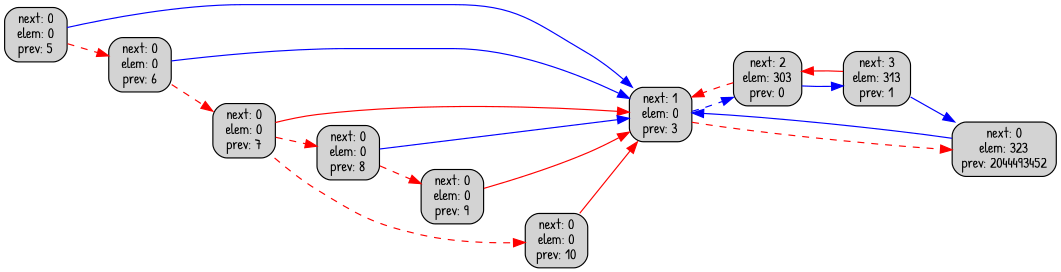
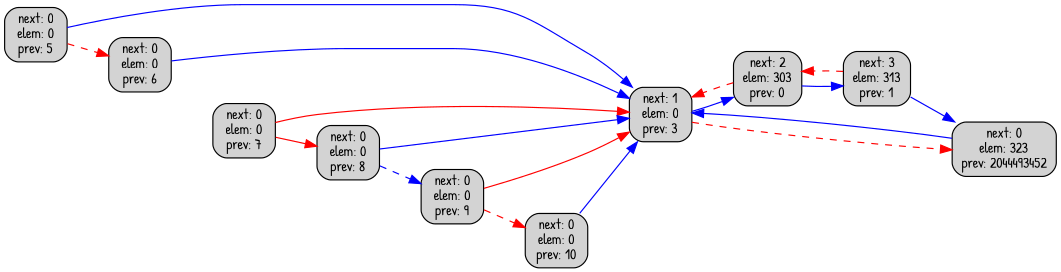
(828, 71) -> (828, 71)
(187, 95) -> none
(707, 107) -> (707, 107)
(291, 141) -> (291, 141)
(395, 172) -> (395, 172)
(605, 182) -> (605, 182)
(385, 225) -> (499, 216)
